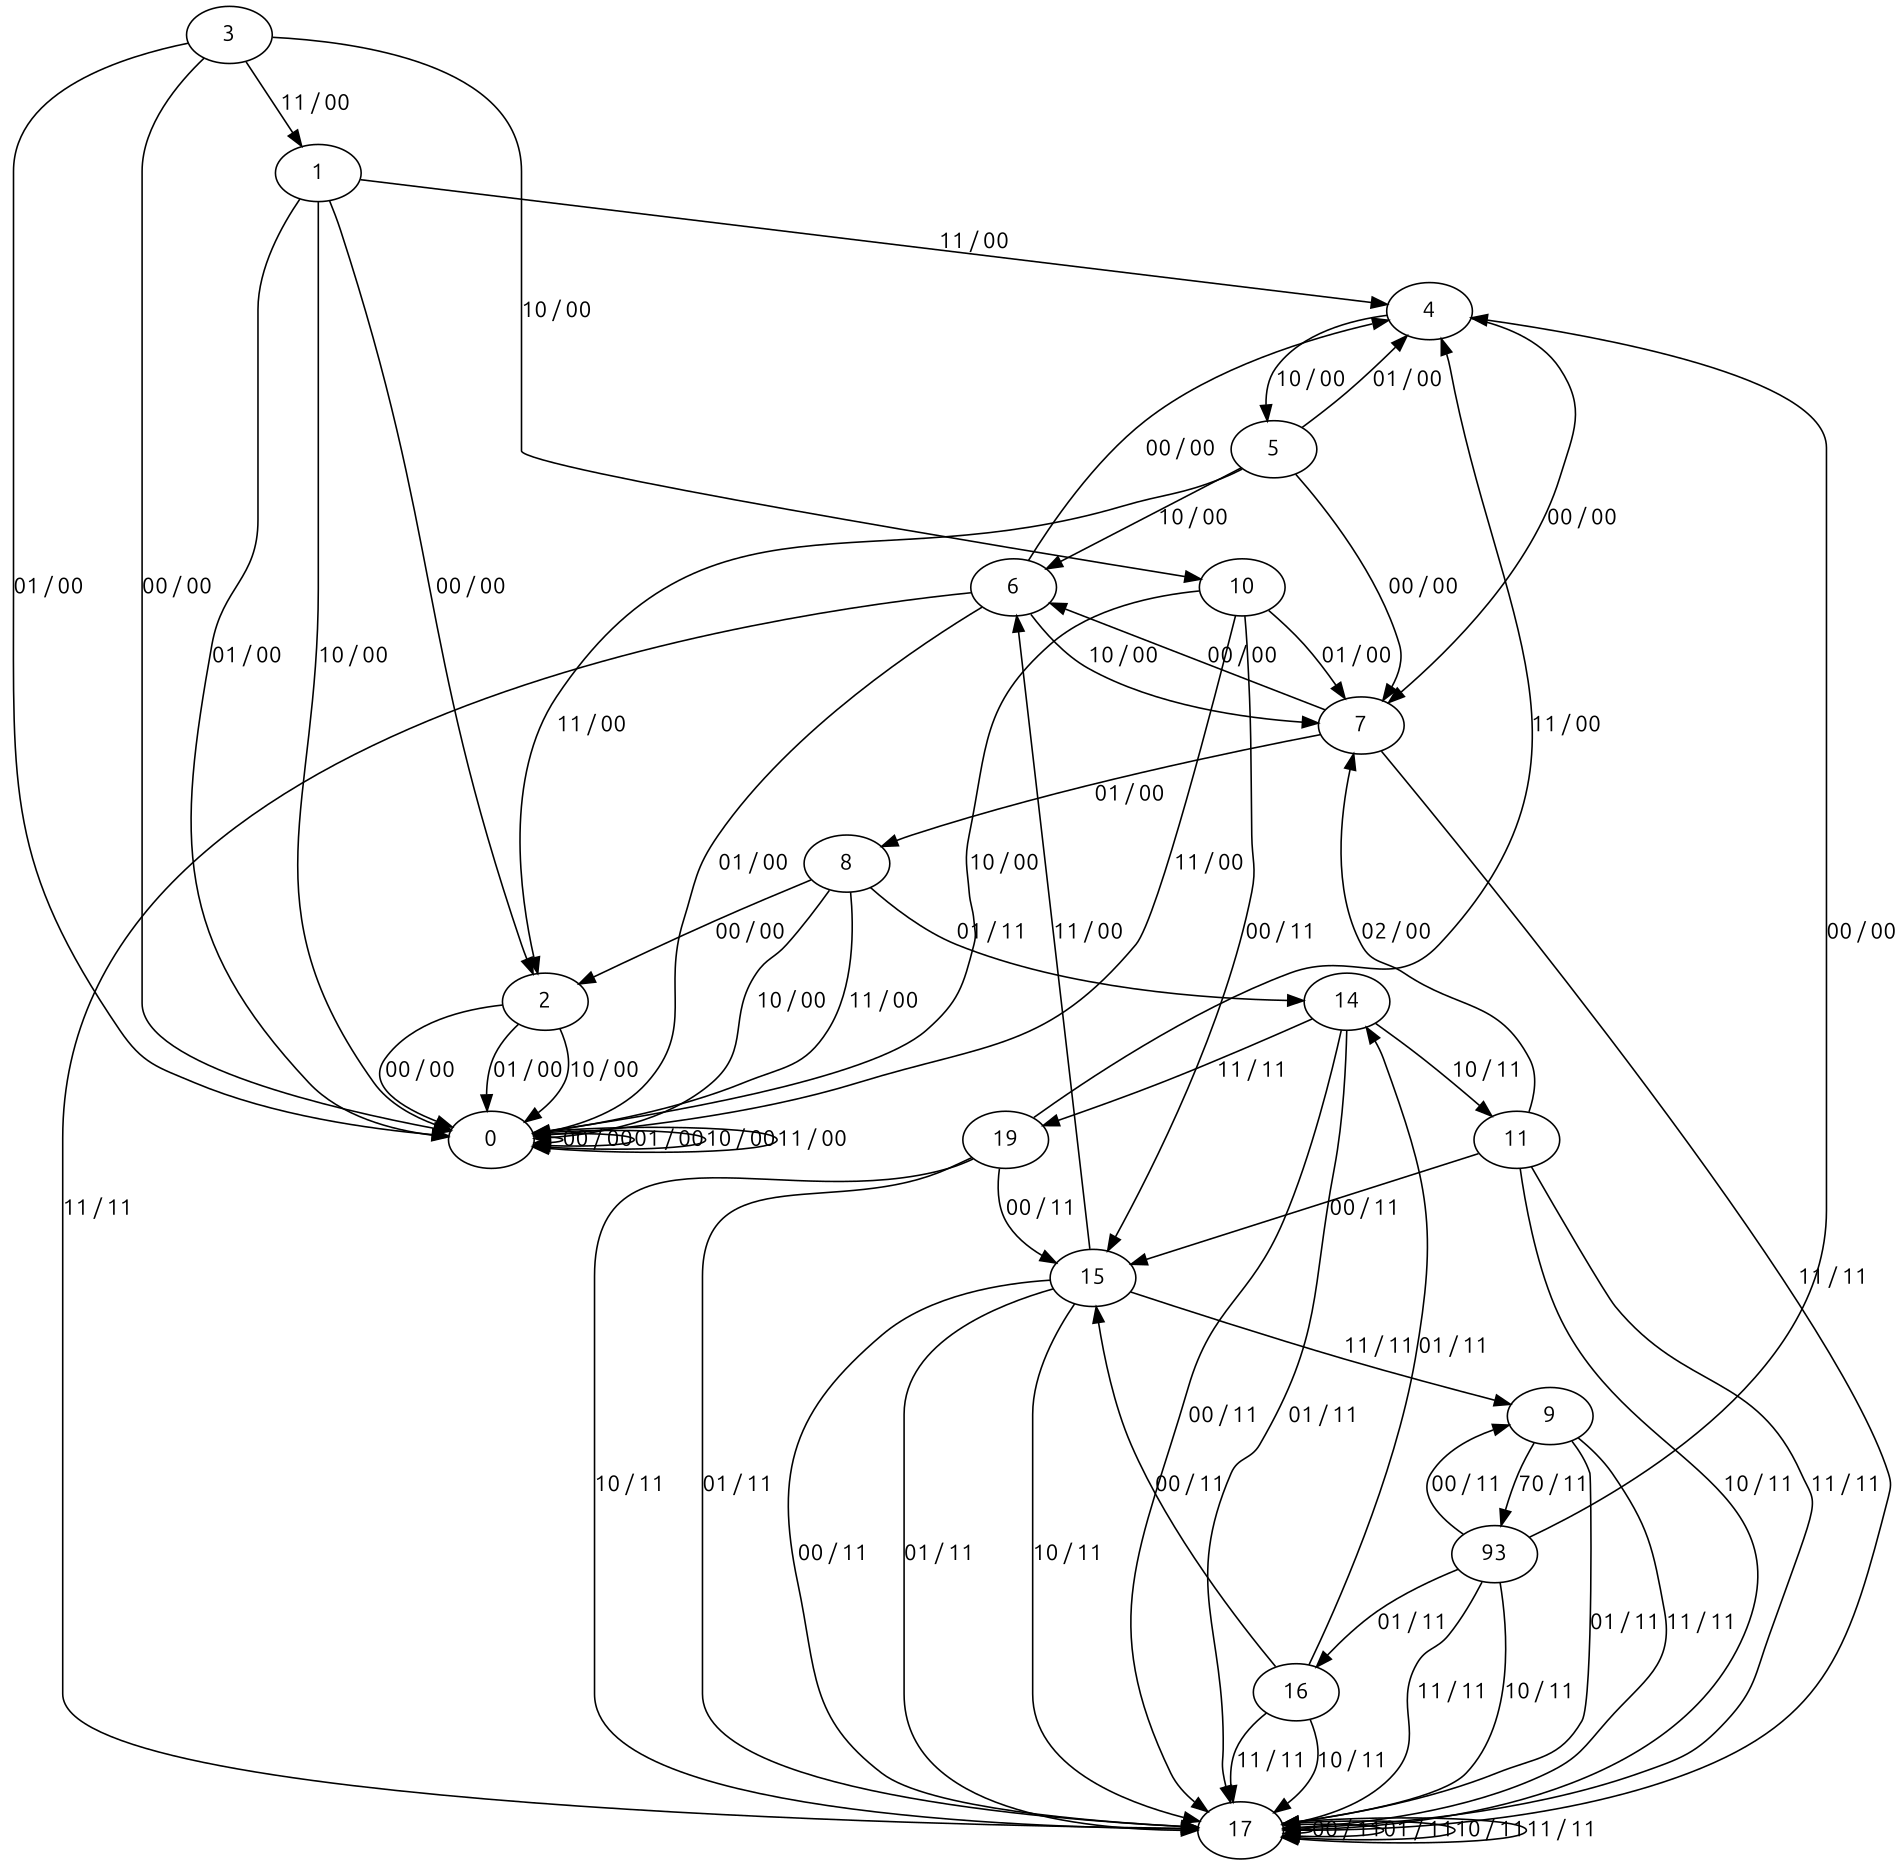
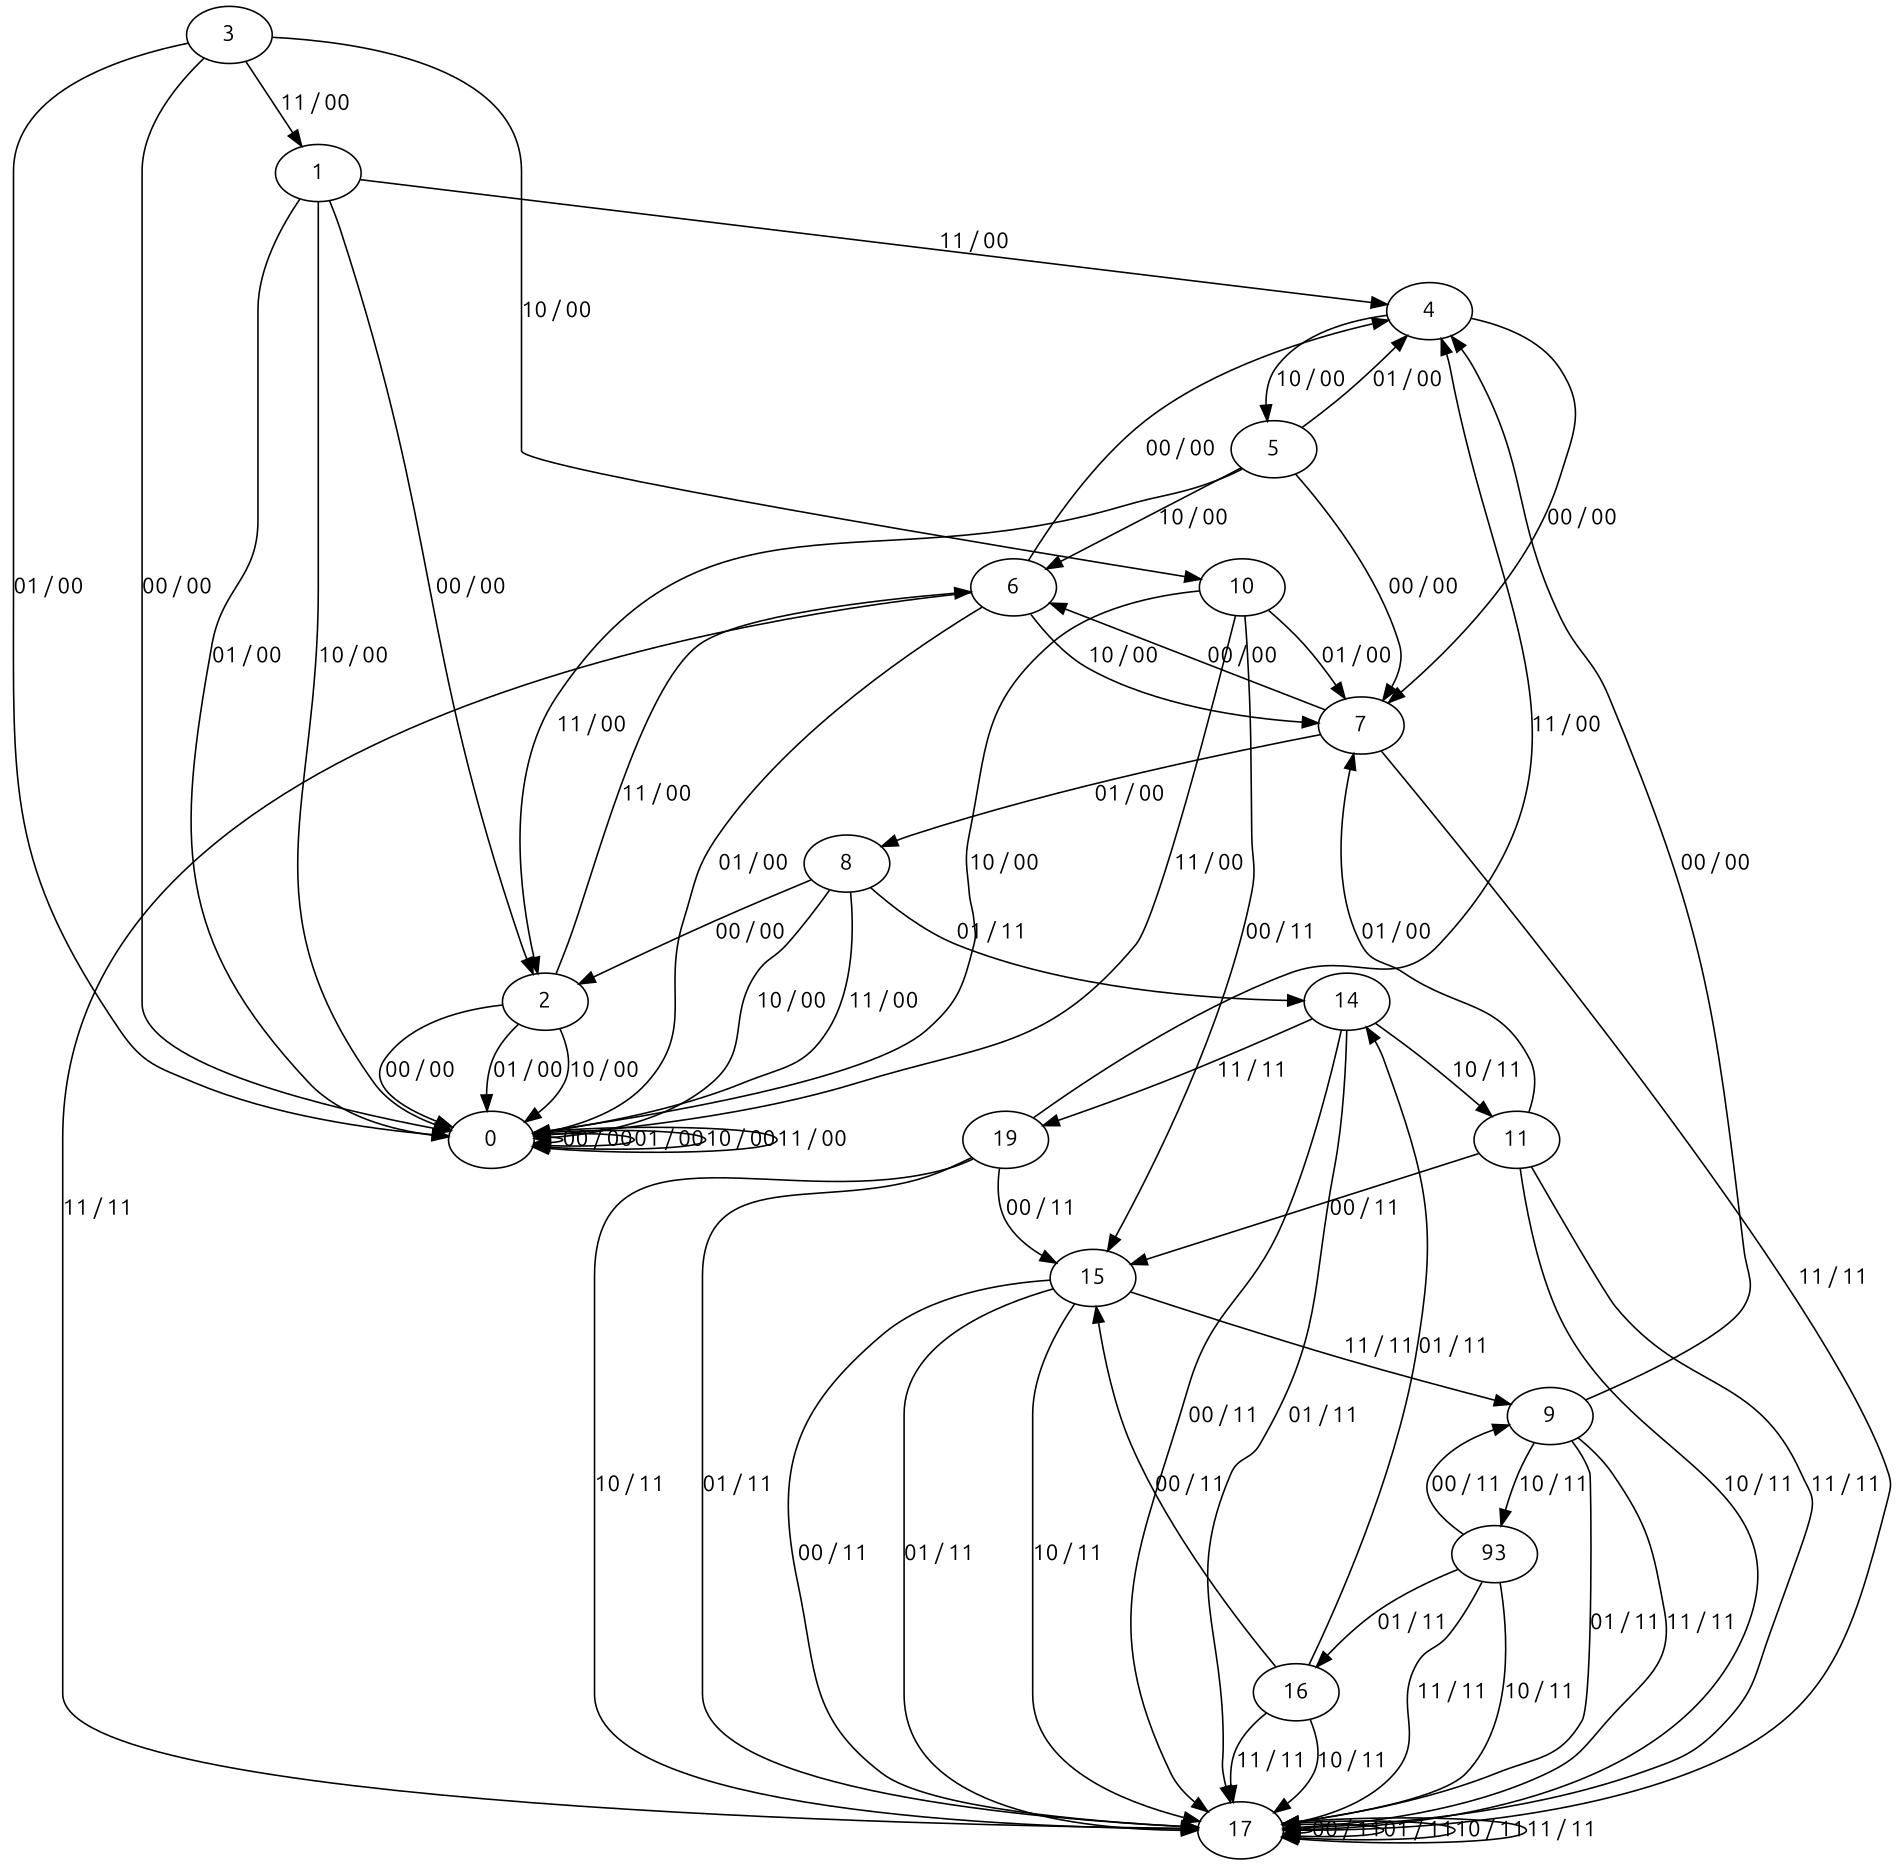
(1826, 873) -> (1684, 901)
(1397, 933) -> (1397, 933)
(1054, 940) -> (668, 683)
(1554, 1485) -> (1554, 1485)
